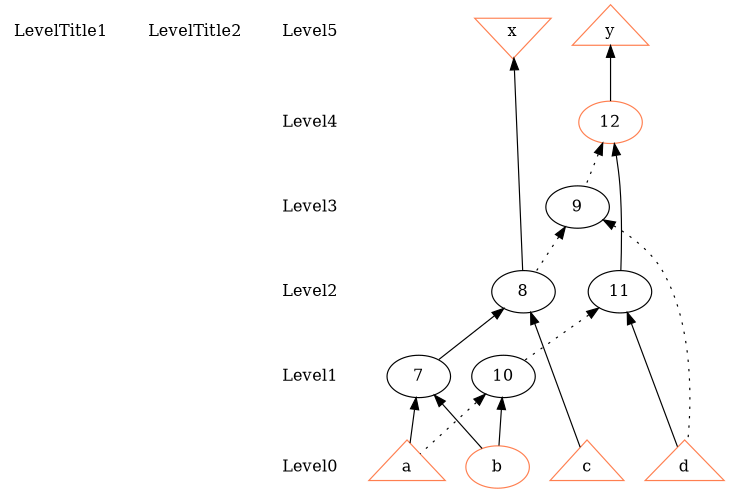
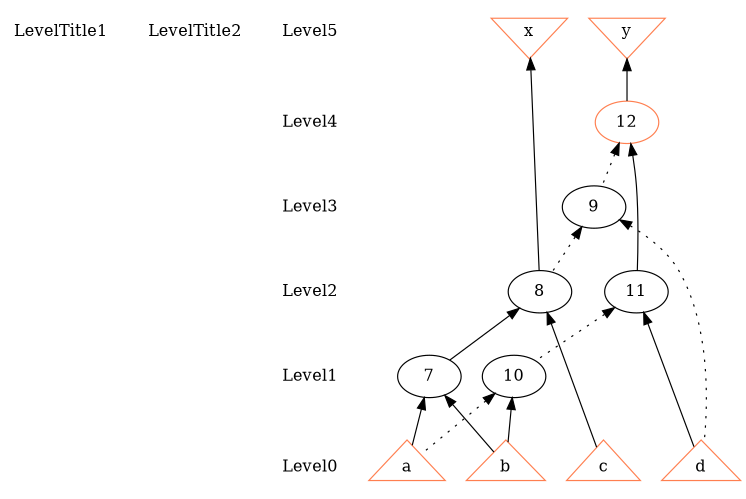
(611, 32) -> (627, 32)
(498, 467) -> (506, 467)
